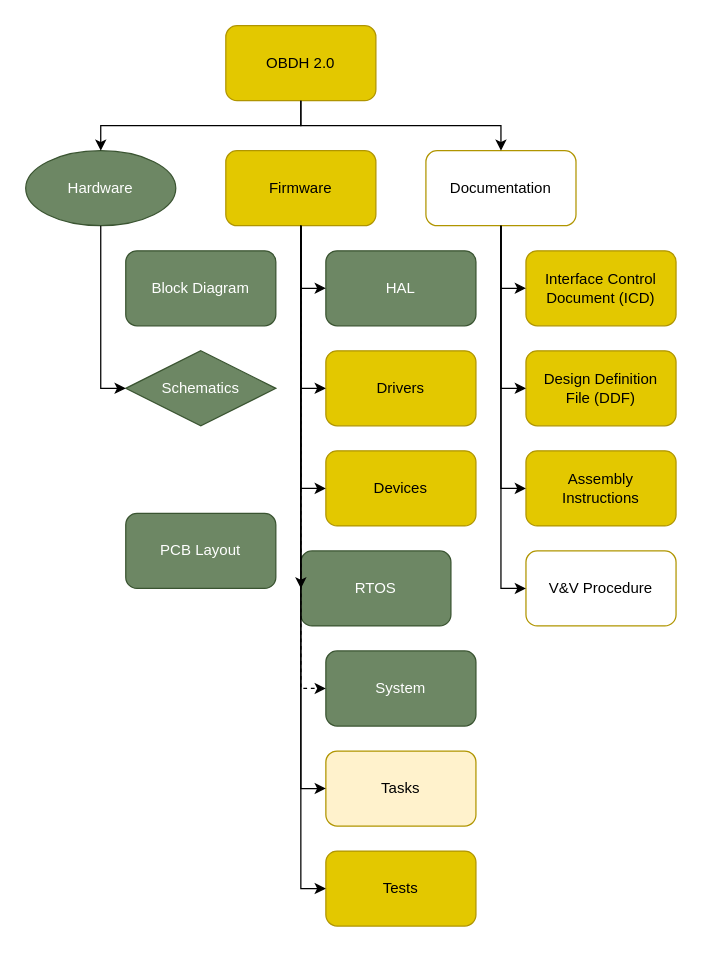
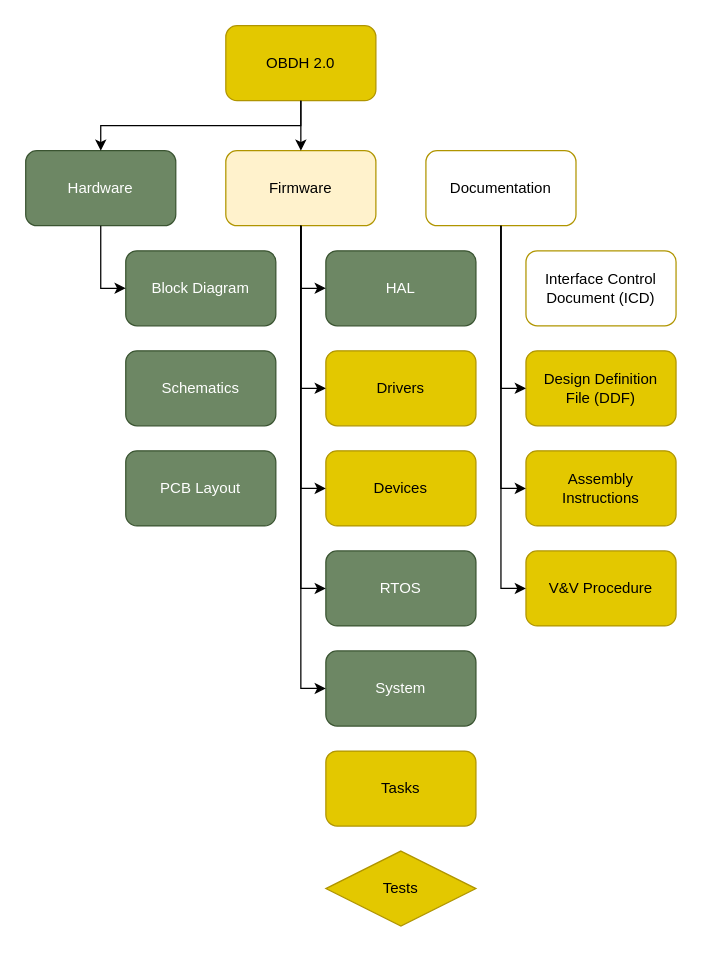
(410, 126) -> none
none -> (301, 135)
(101, 188) -> (101, 188)
(301, 188) -> (301, 188)
none -> (110, 288)
(510, 288) -> none
(601, 288) -> (601, 288)
(101, 348) -> none
(201, 388) -> (201, 388)
(201, 551) -> (201, 488)
(376, 588) -> (401, 588)
(601, 588) -> (601, 588)
(310, 688) -> (310, 688)
(310, 788) -> none
(401, 788) -> (401, 788)
(301, 848) -> none
(401, 888) -> (401, 888)
